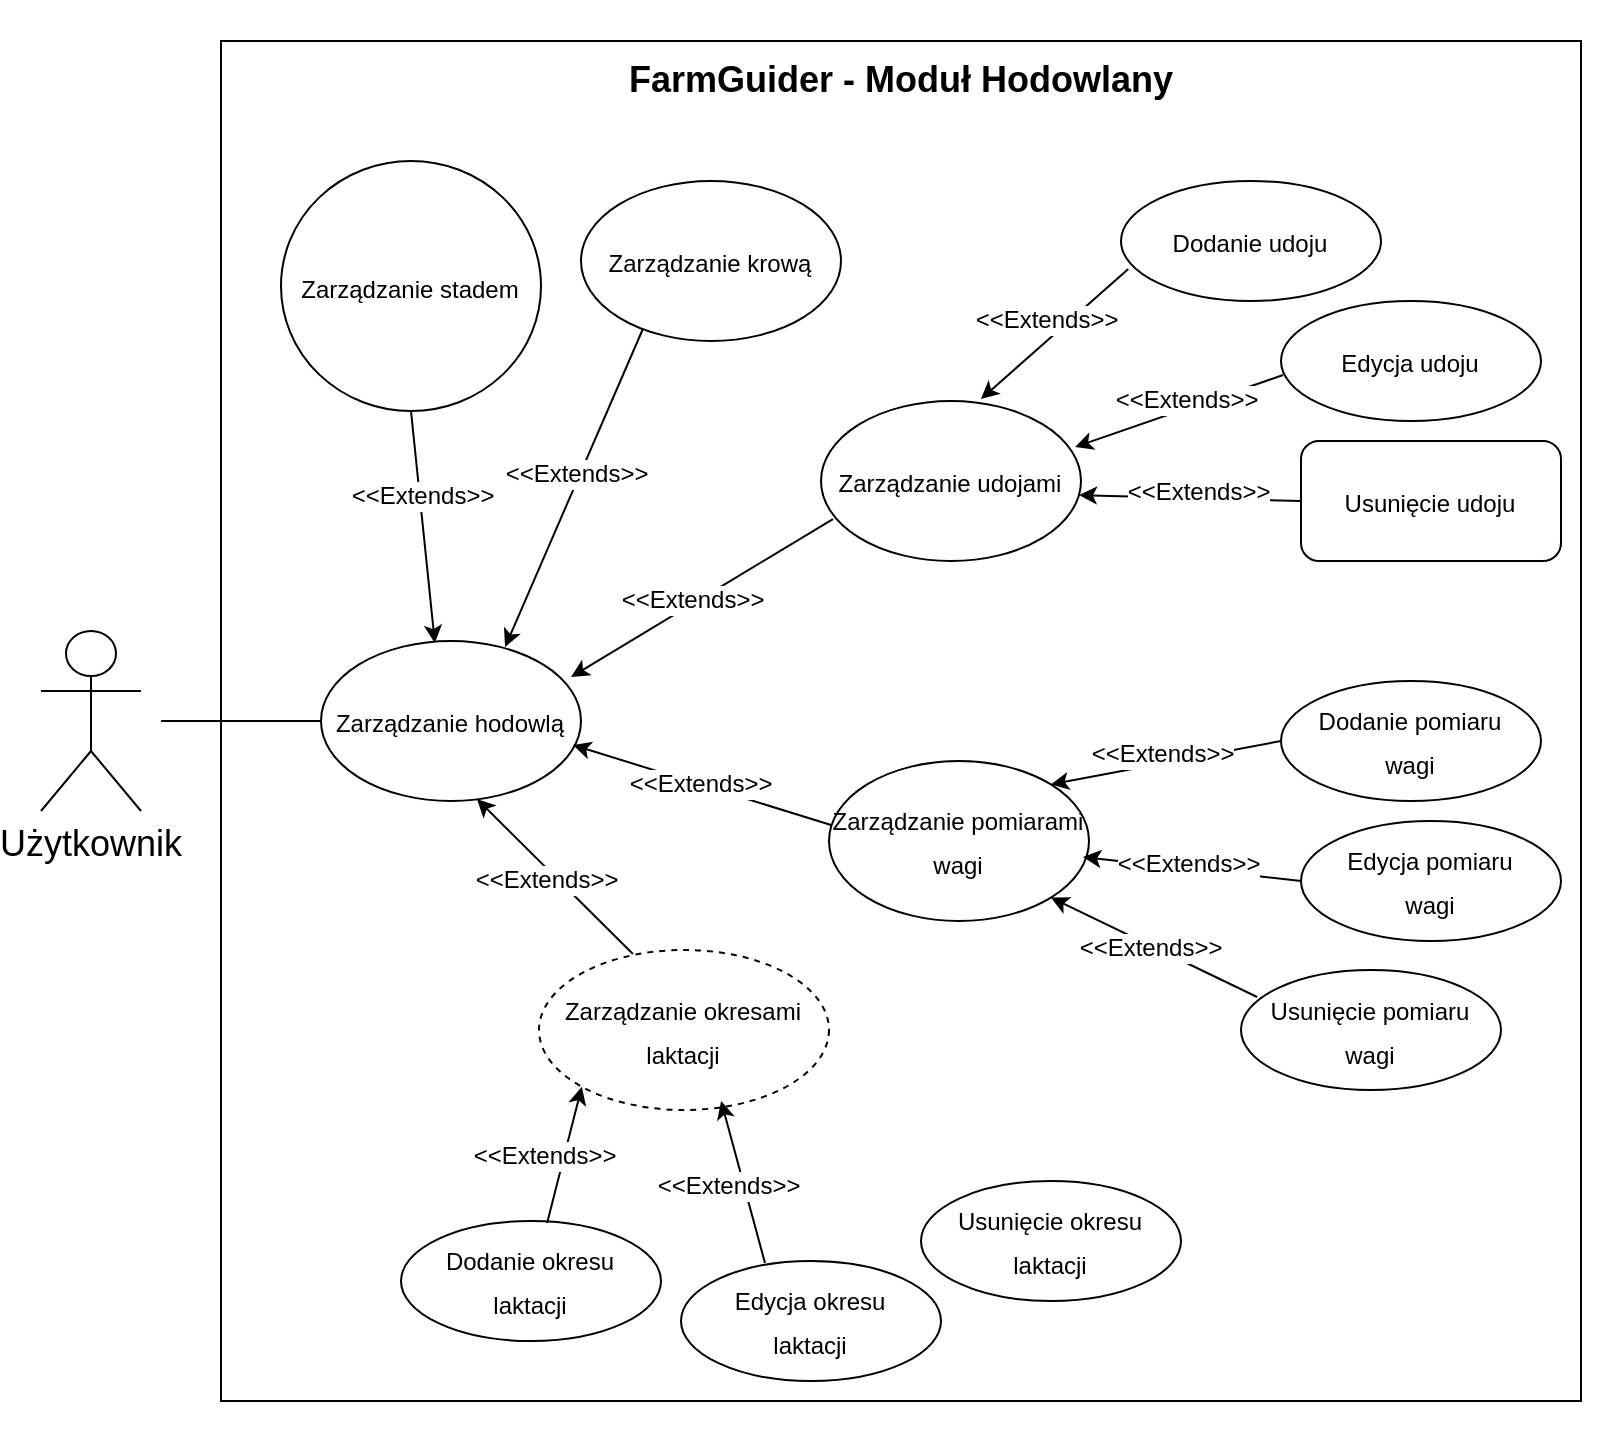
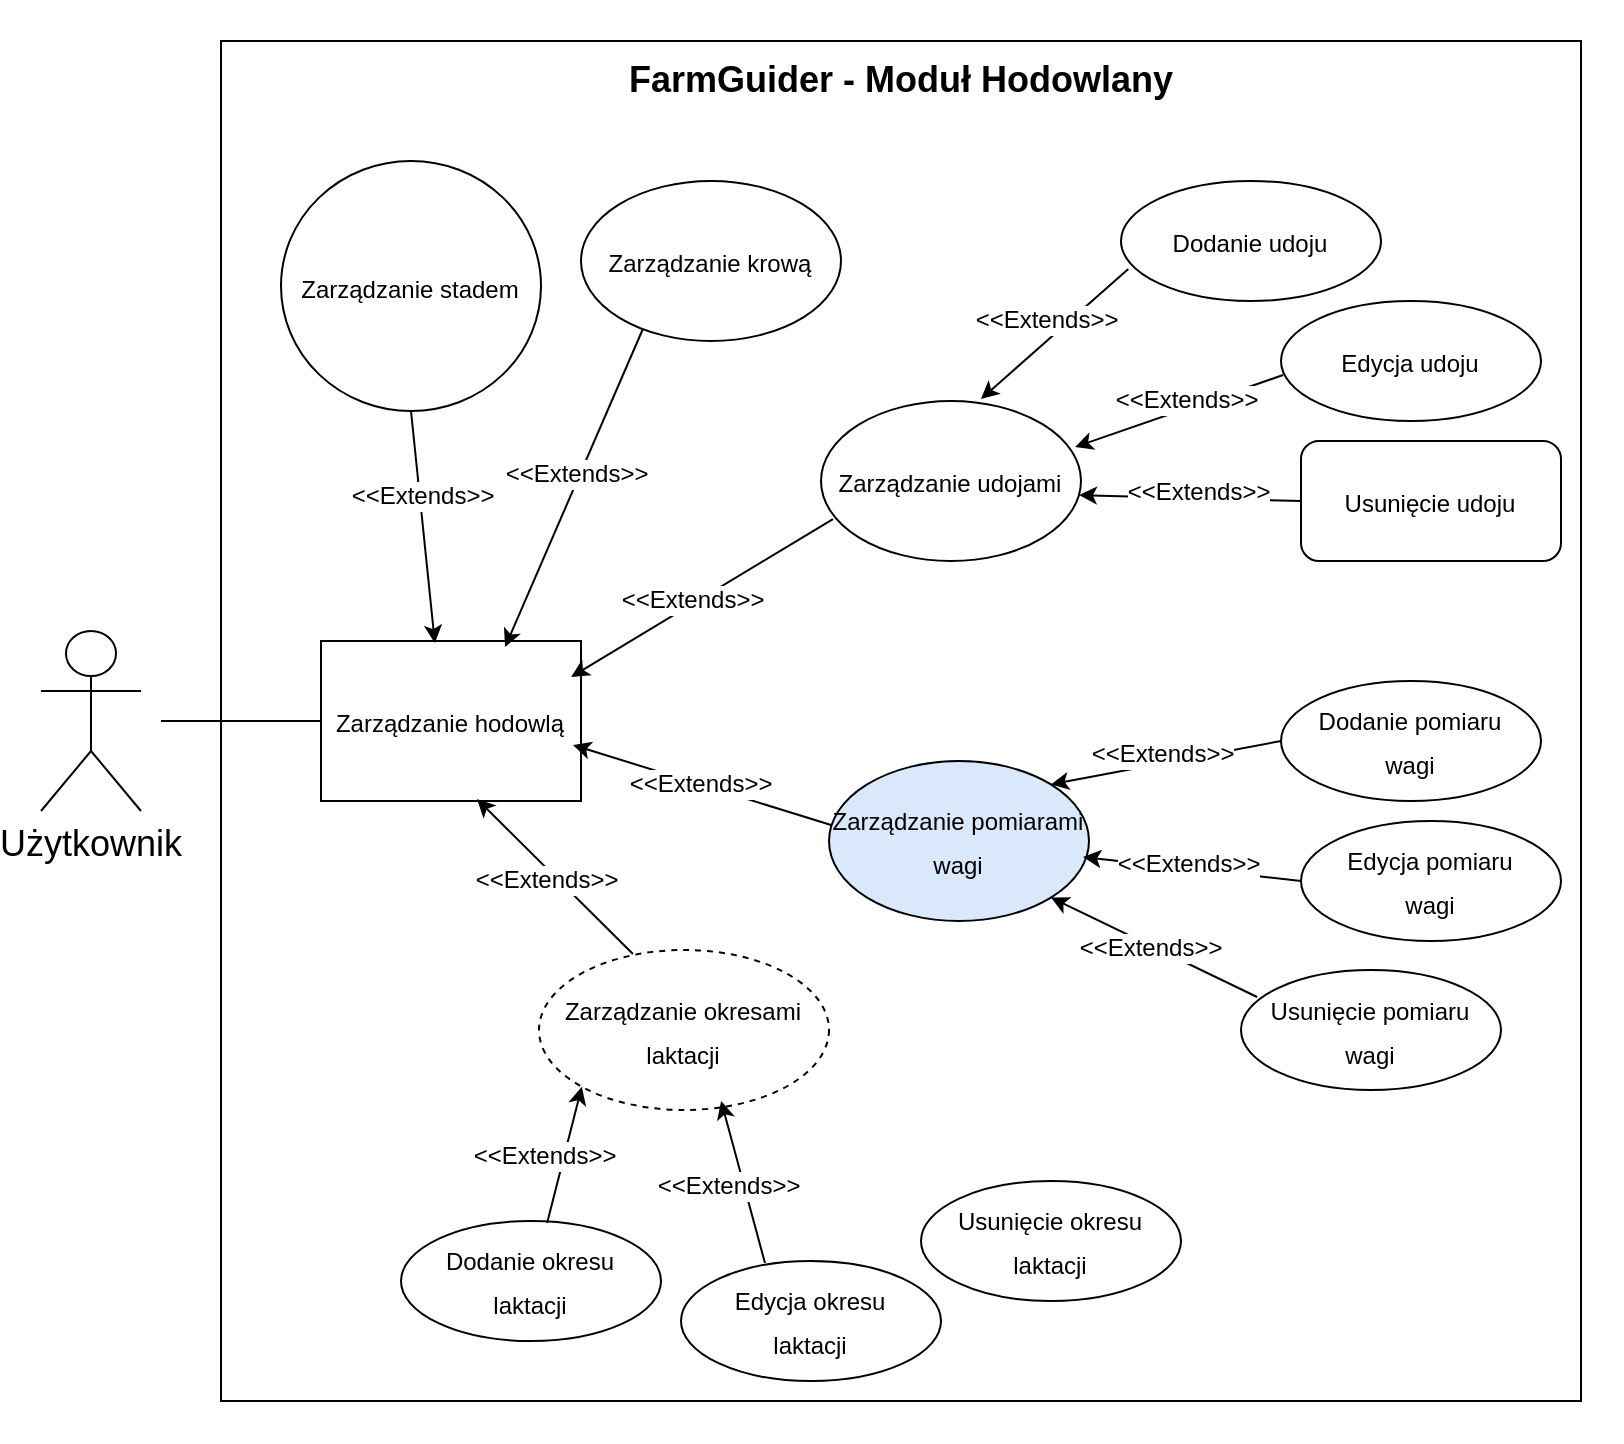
(451, 721) -> (451, 721)
(959, 841) -> (959, 841)
